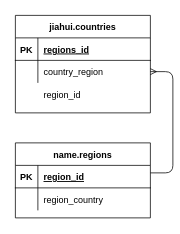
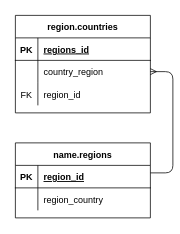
(83, 27) -> (83, 27)
none -> (27, 94)
